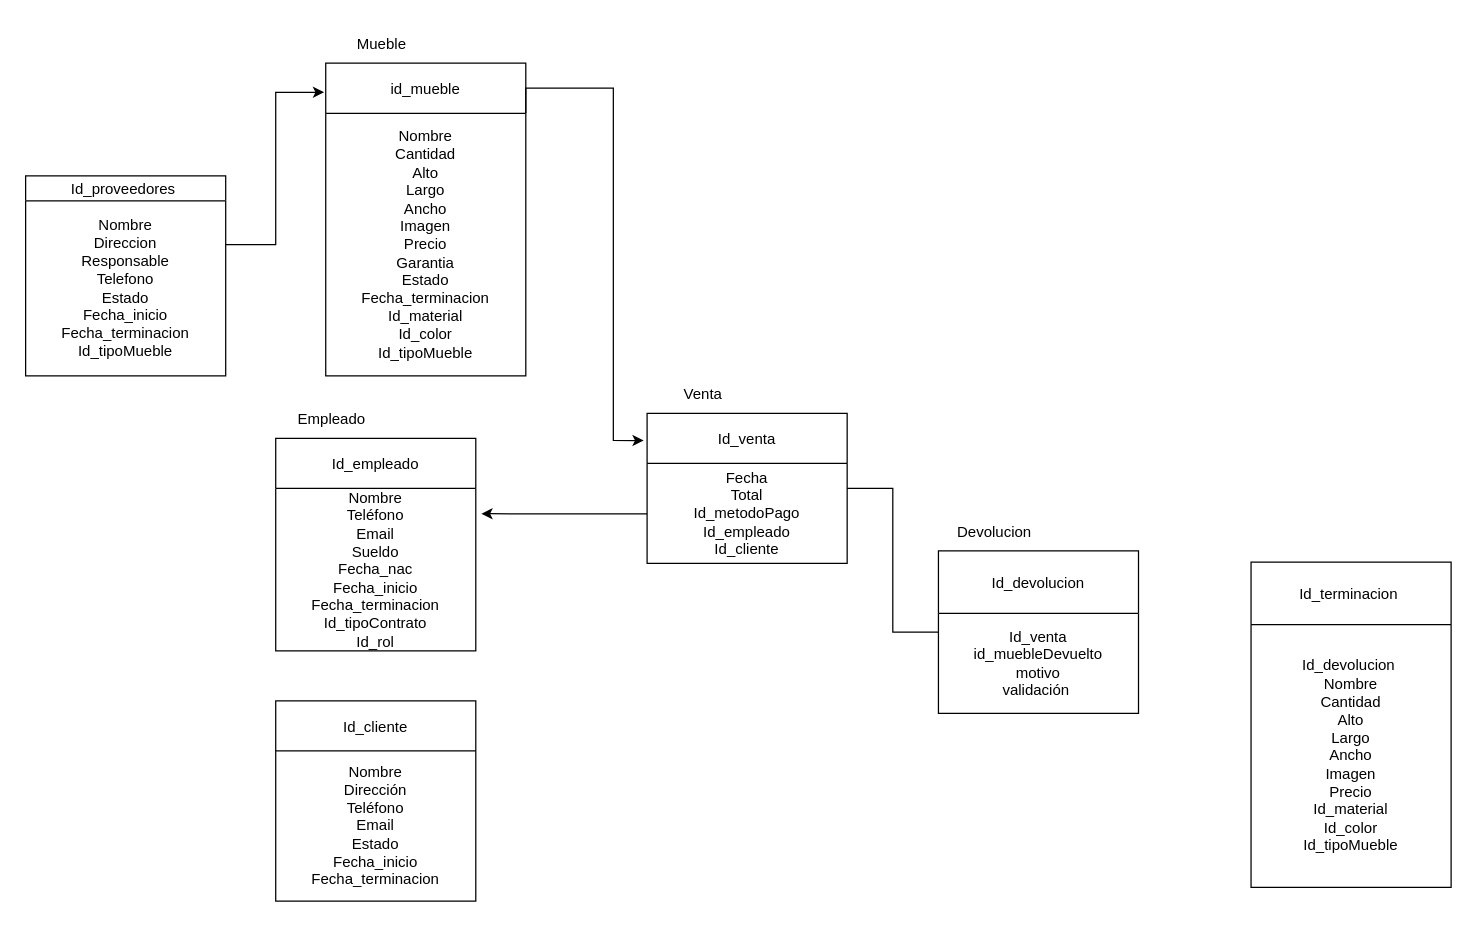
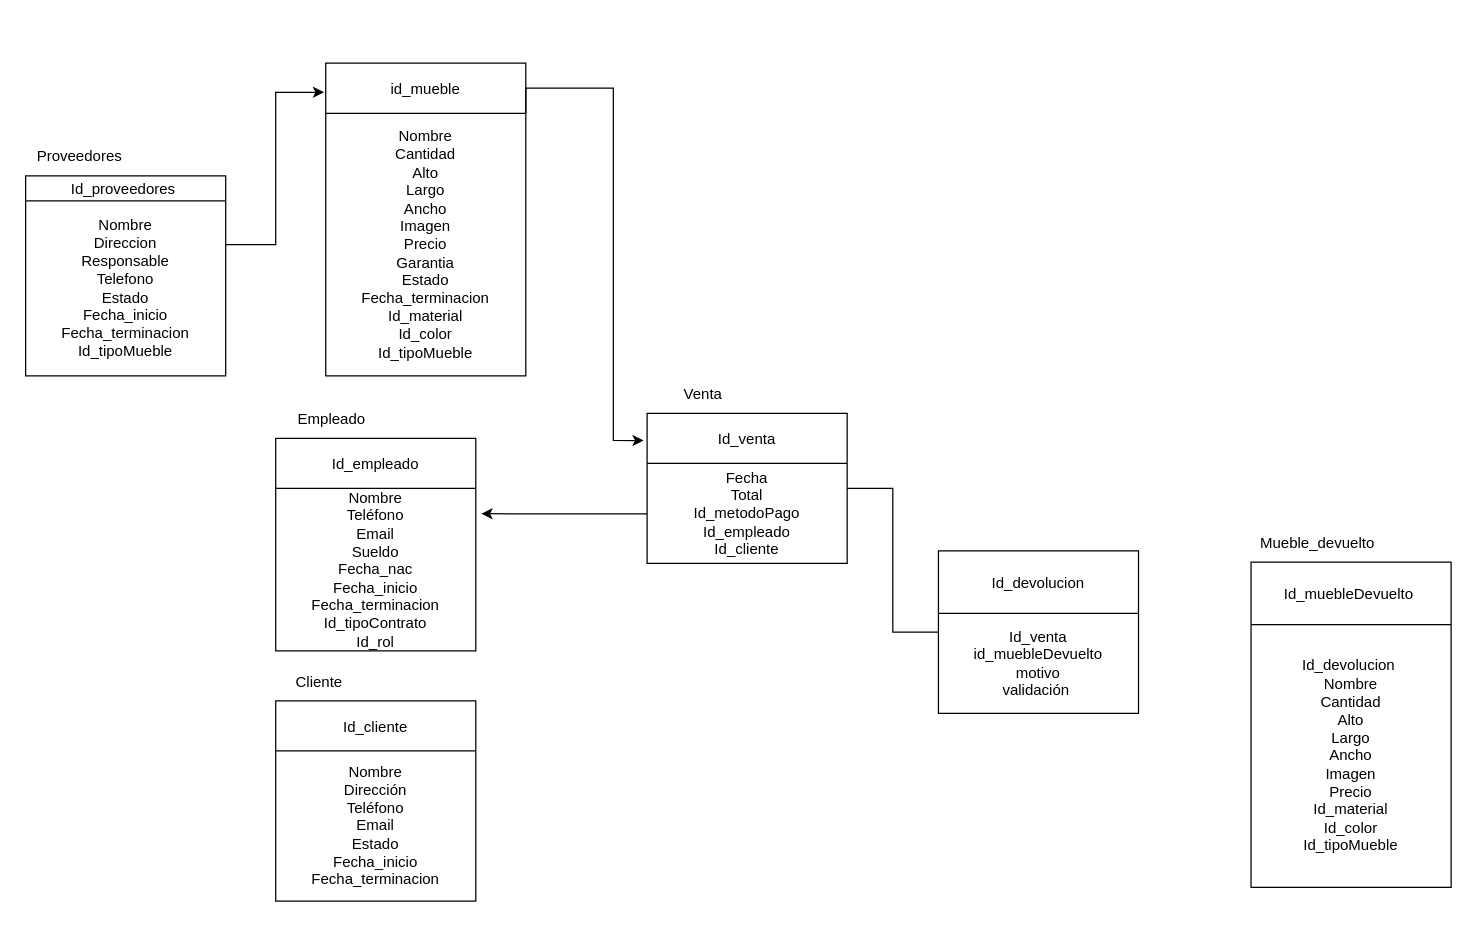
(382, 44) -> none
none -> (82, 157)
(994, 532) -> none
none -> (1319, 543)
(1350, 594) -> (1350, 594)
none -> (319, 682)
